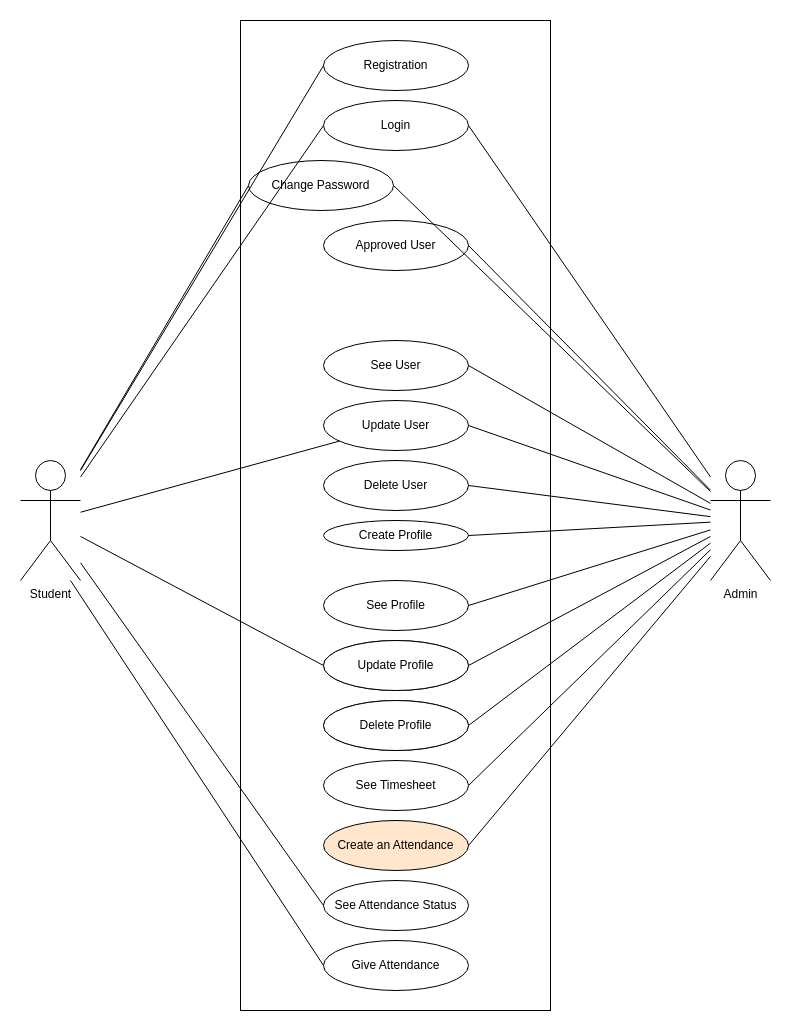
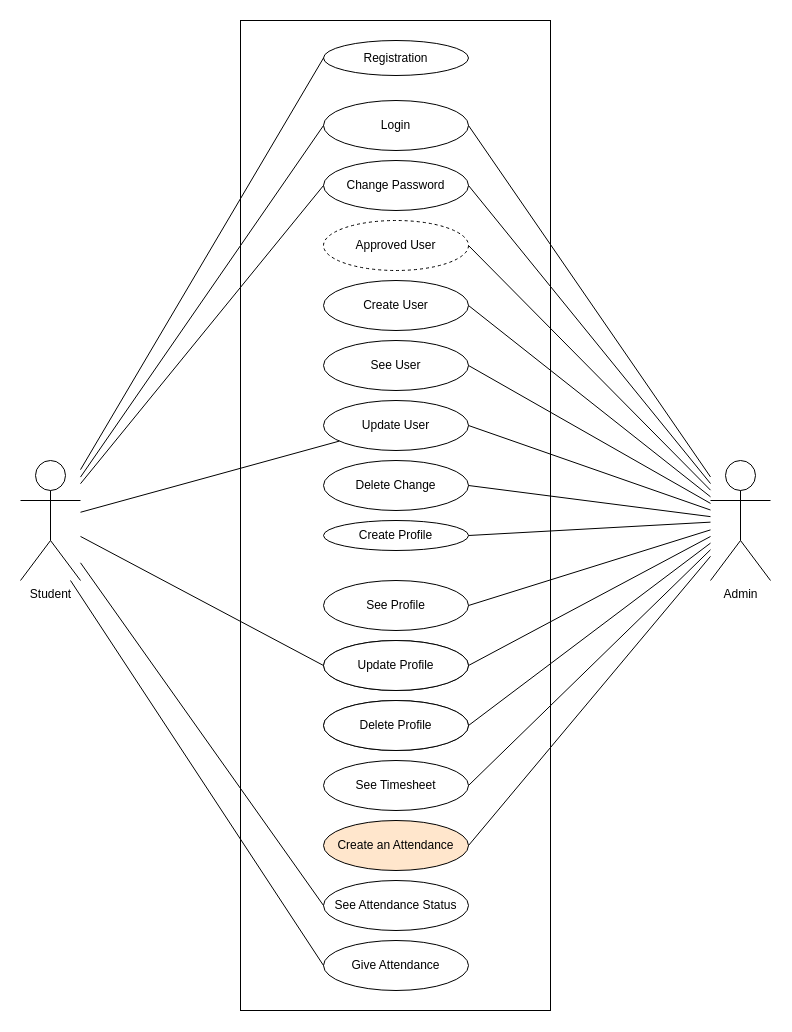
(396, 66) -> (396, 58)
(321, 186) -> (396, 186)
(396, 246) -> (396, 246)
none -> (396, 306)
none -> (590, 401)
(396, 486) -> (396, 486)
